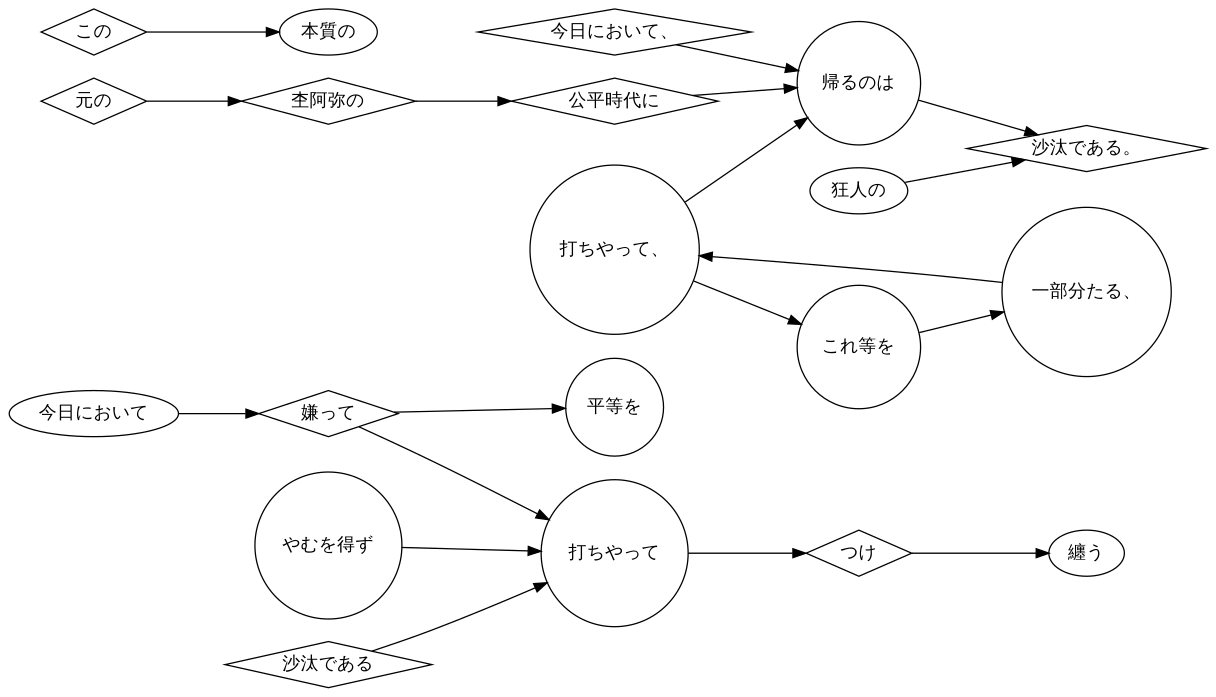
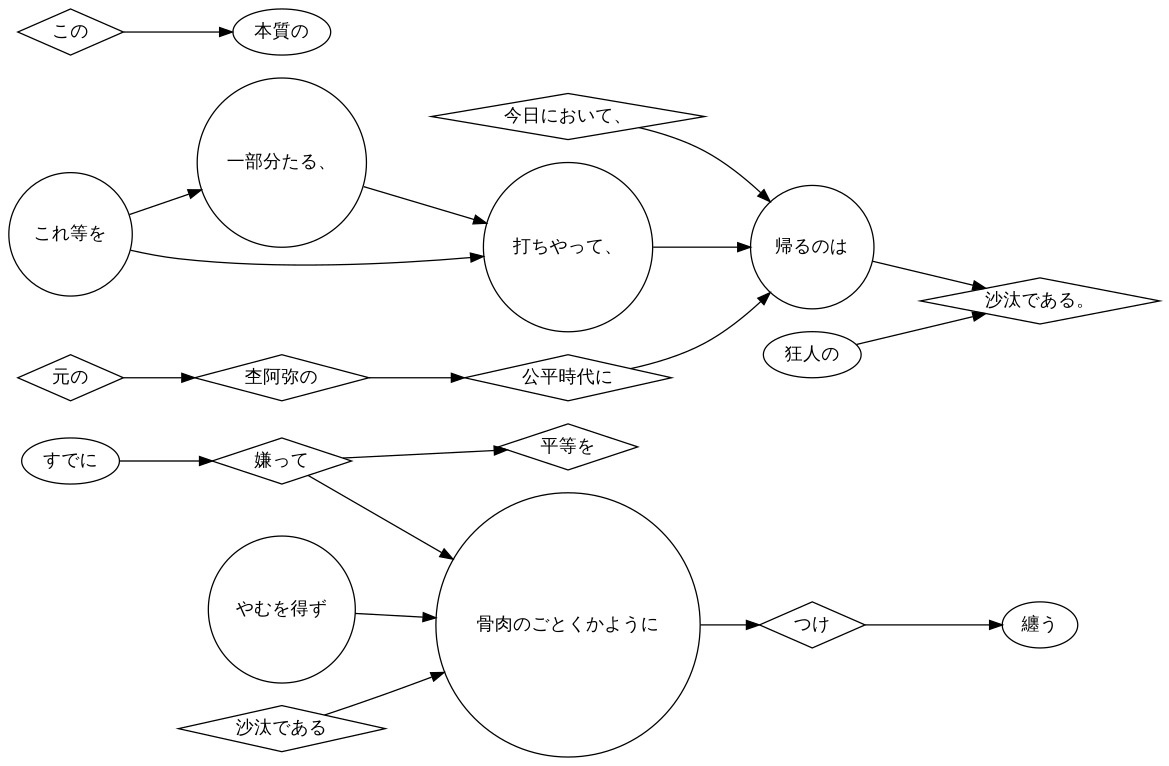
(742, 300) -> (300, 265)
(615, 407) -> (568, 447)
(94, 414) -> (71, 461)
(615, 553) -> (568, 625)
